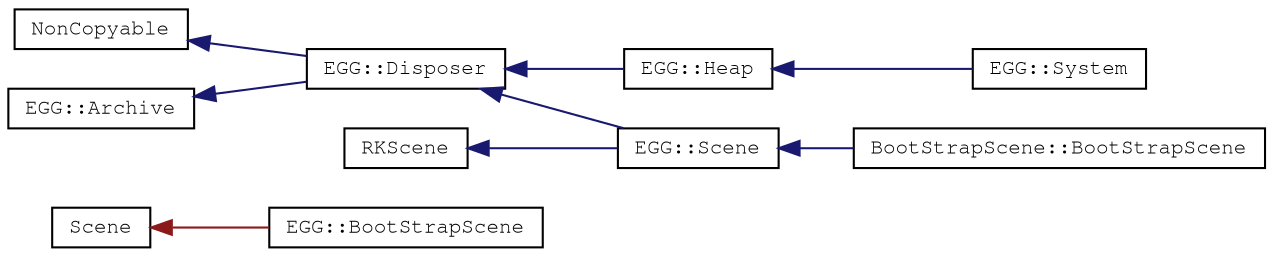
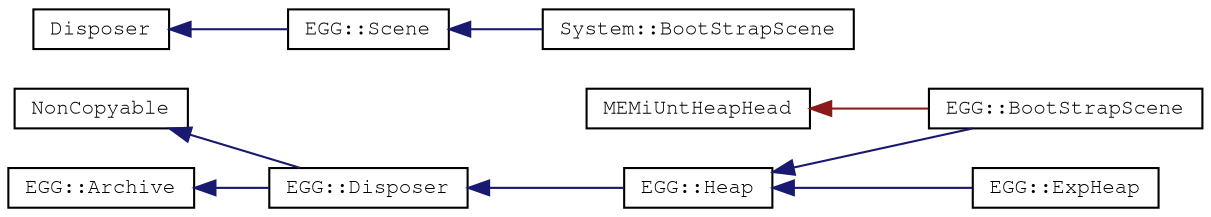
(1059, 69) -> (1066, 188)
(562, 111) -> none
(406, 148) -> (101, 29)
none -> (883, 148)
(1059, 148) -> (698, 29)
(101, 228) -> (698, 109)
